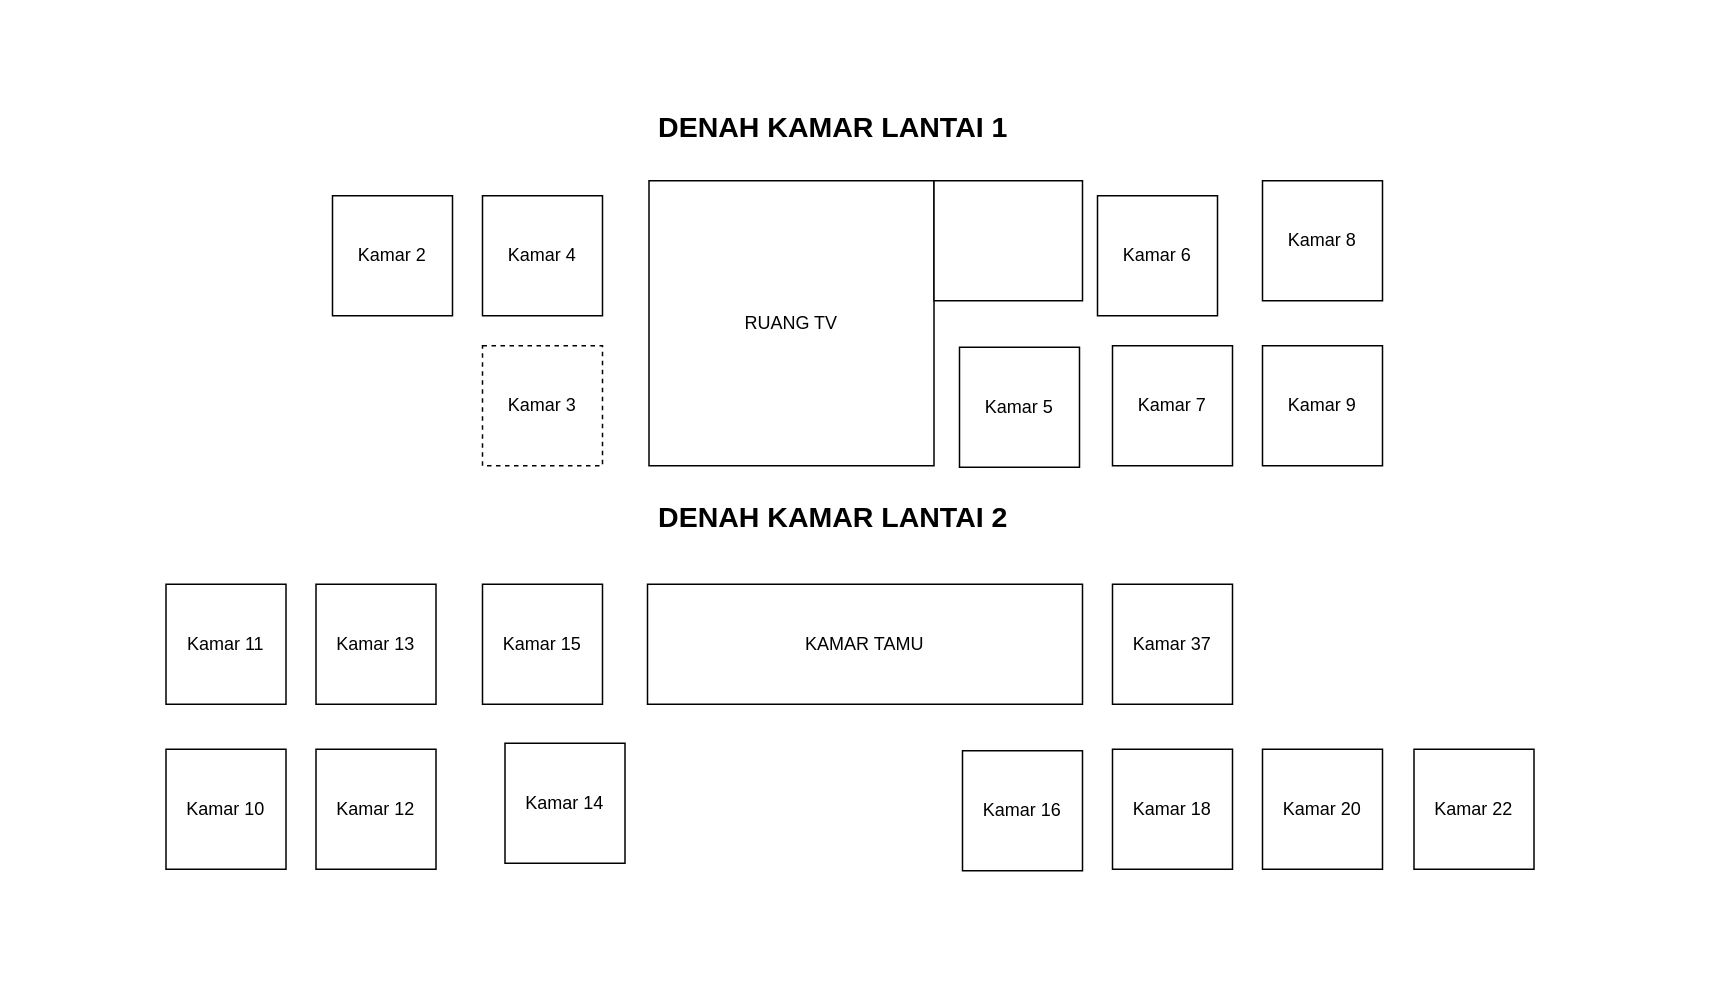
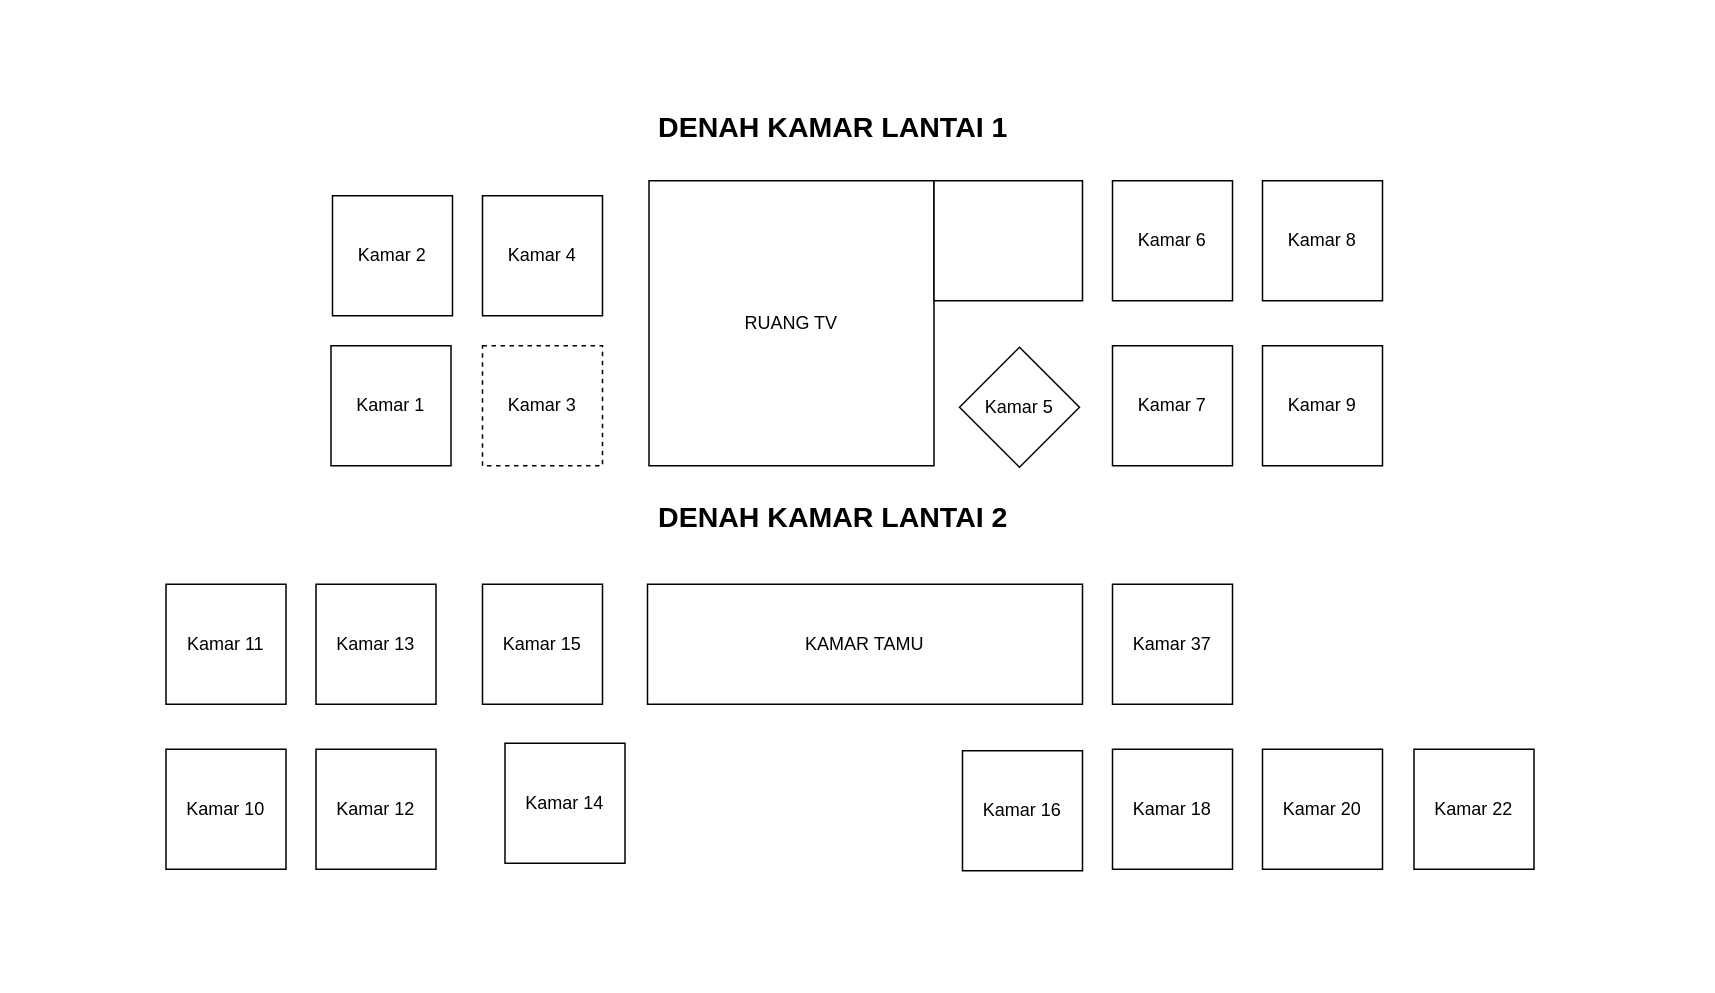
(1157, 256) -> (1172, 241)
none -> (391, 406)
(1019, 407) -> (1019, 407)
